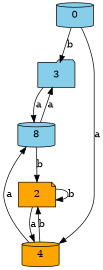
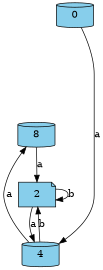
(56, 75) -> none
(40, 165) -> (40, 165)
(37, 195) -> (37, 195)
(41, 254) -> (41, 254)
